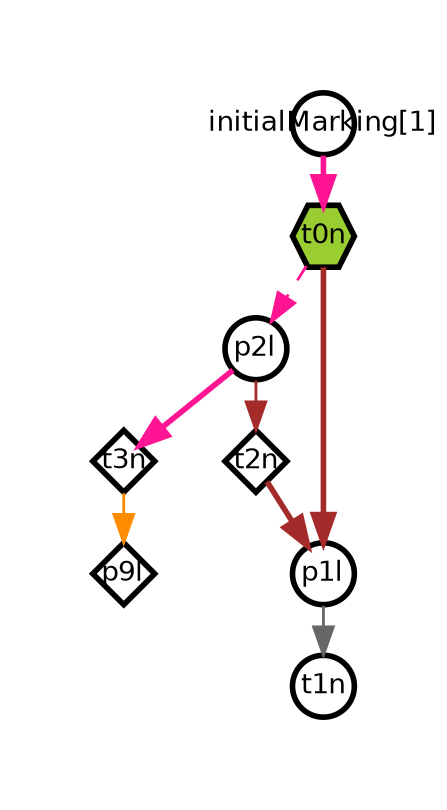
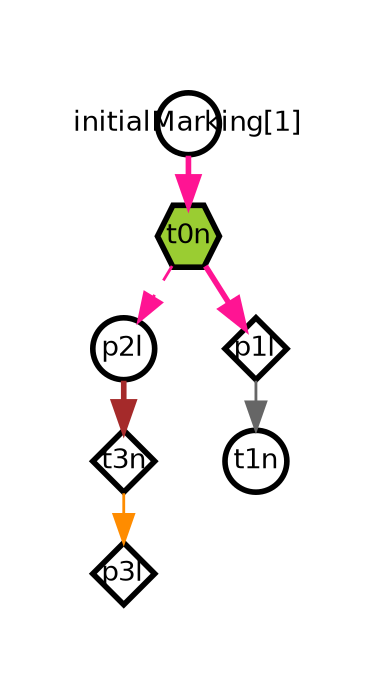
(323, 391) -> (217, 285)
(197, 399) -> (124, 391)
(256, 461) -> none
(124, 574) -> (124, 574)
(323, 574) -> (256, 349)
